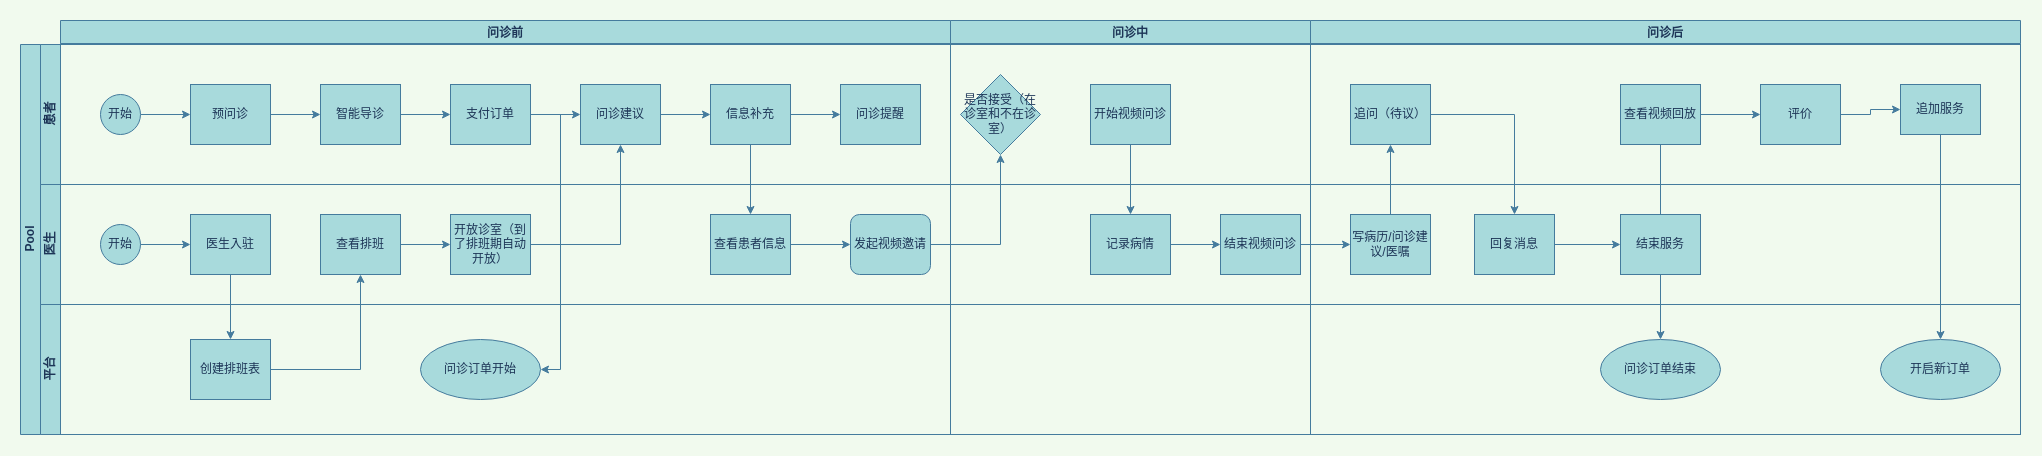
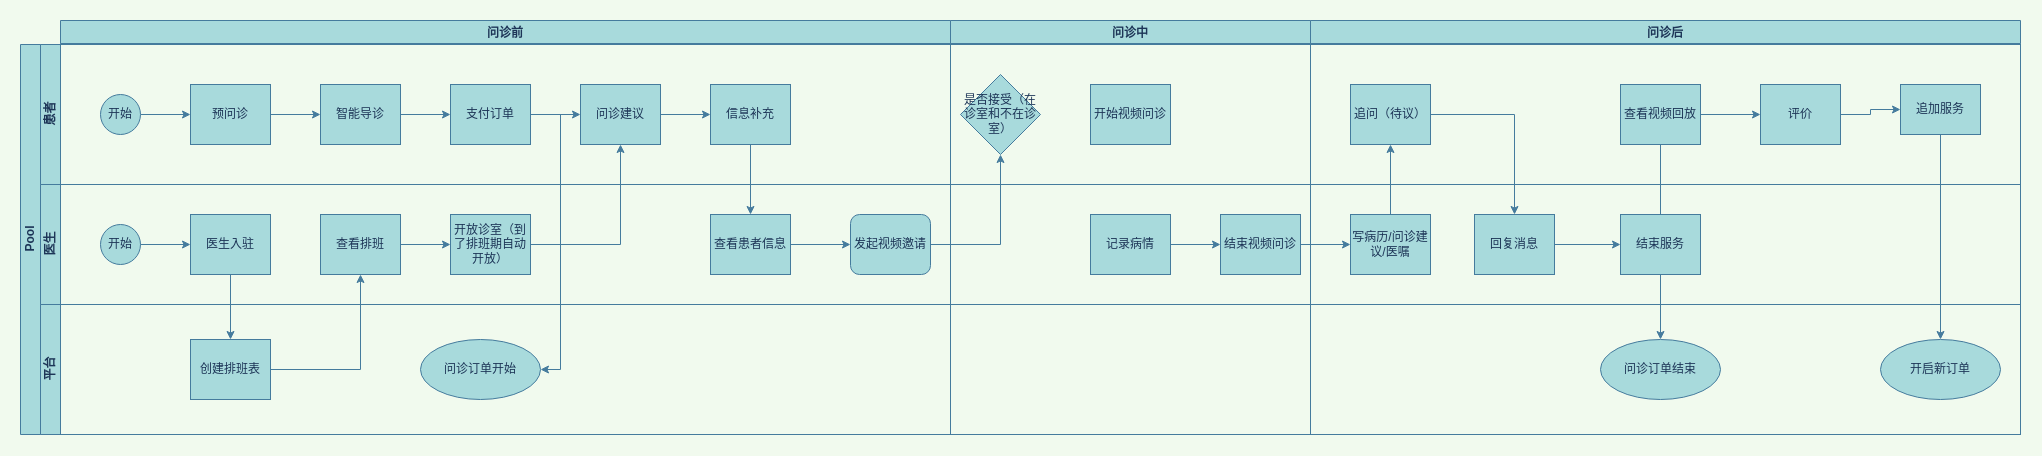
(812, 115) -> none
(881, 115) -> none
(1131, 176) -> none
